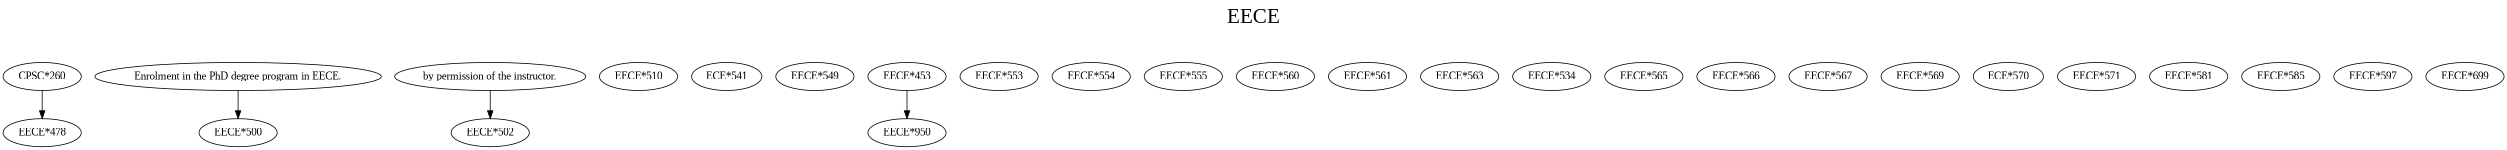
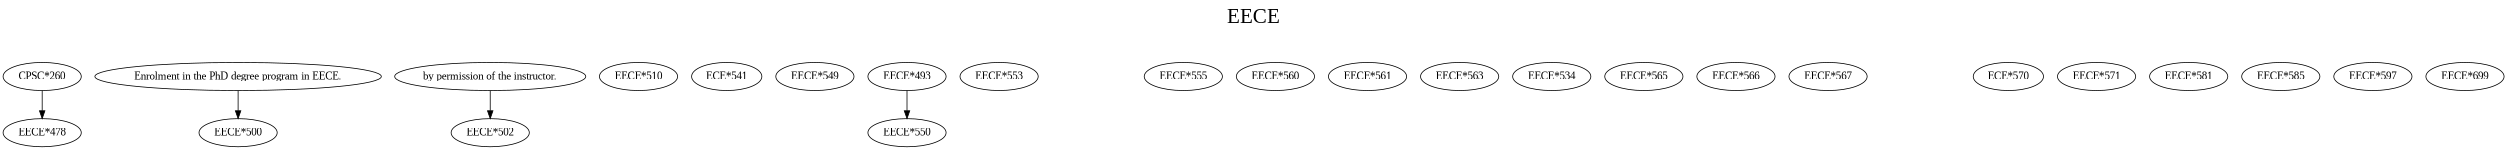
(907, 76) -> (907, 76)
(1091, 76) -> none
(1920, 76) -> none
(907, 133) -> (907, 133)
